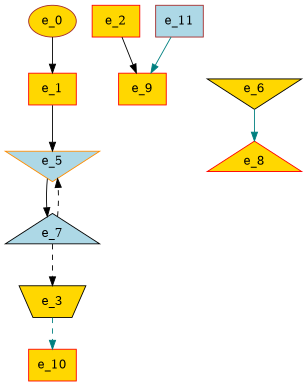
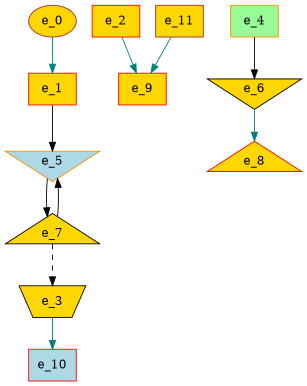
(179, 21) -> (179, 21)
none -> (254, 21)
(52, 51) -> (52, 51)
(127, 51) -> (127, 51)
(58, 202) -> (58, 202)
(52, 234) -> (52, 234)
(52, 329) -> (52, 329)
(52, 365) -> (52, 365)
